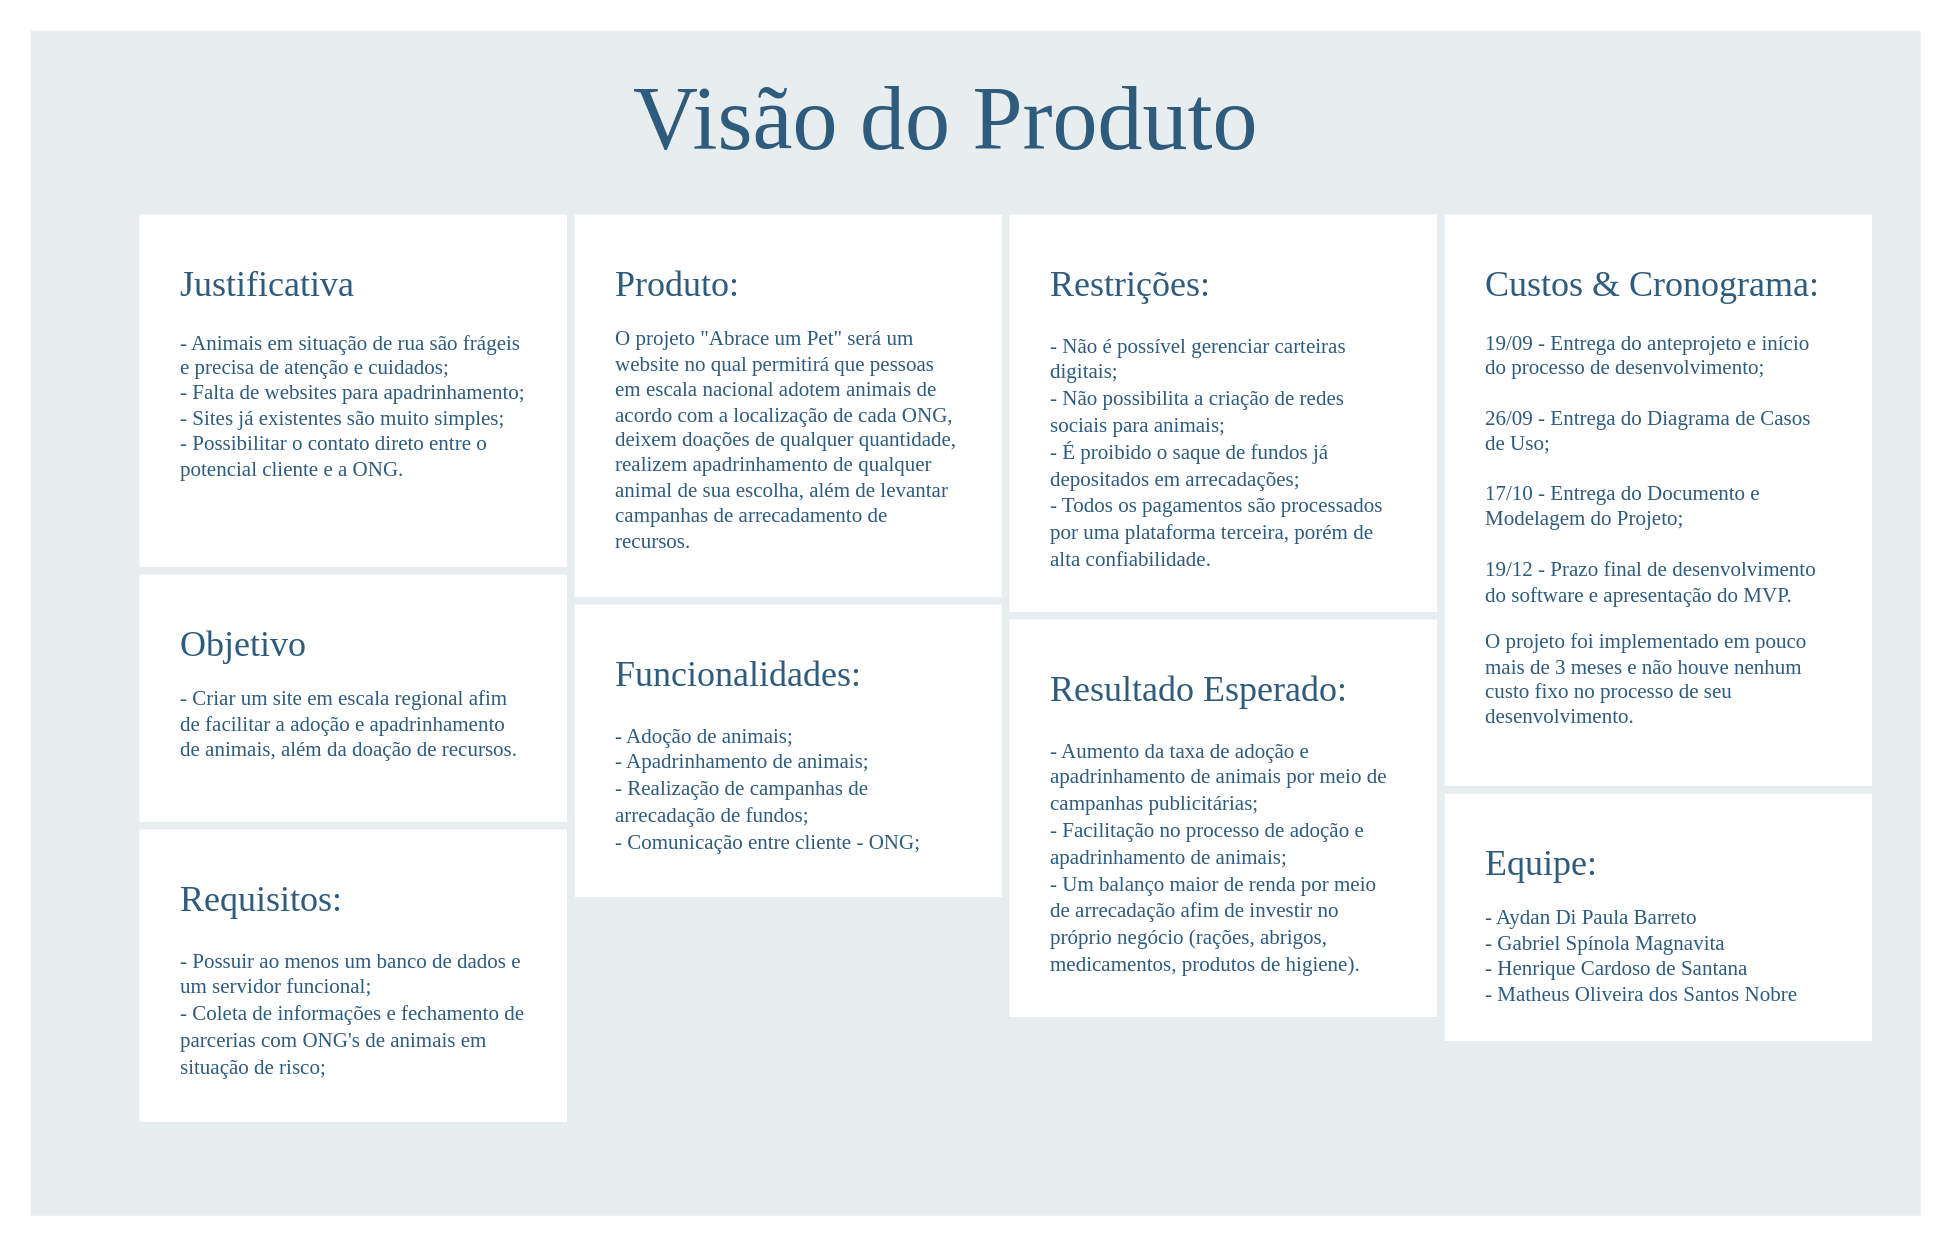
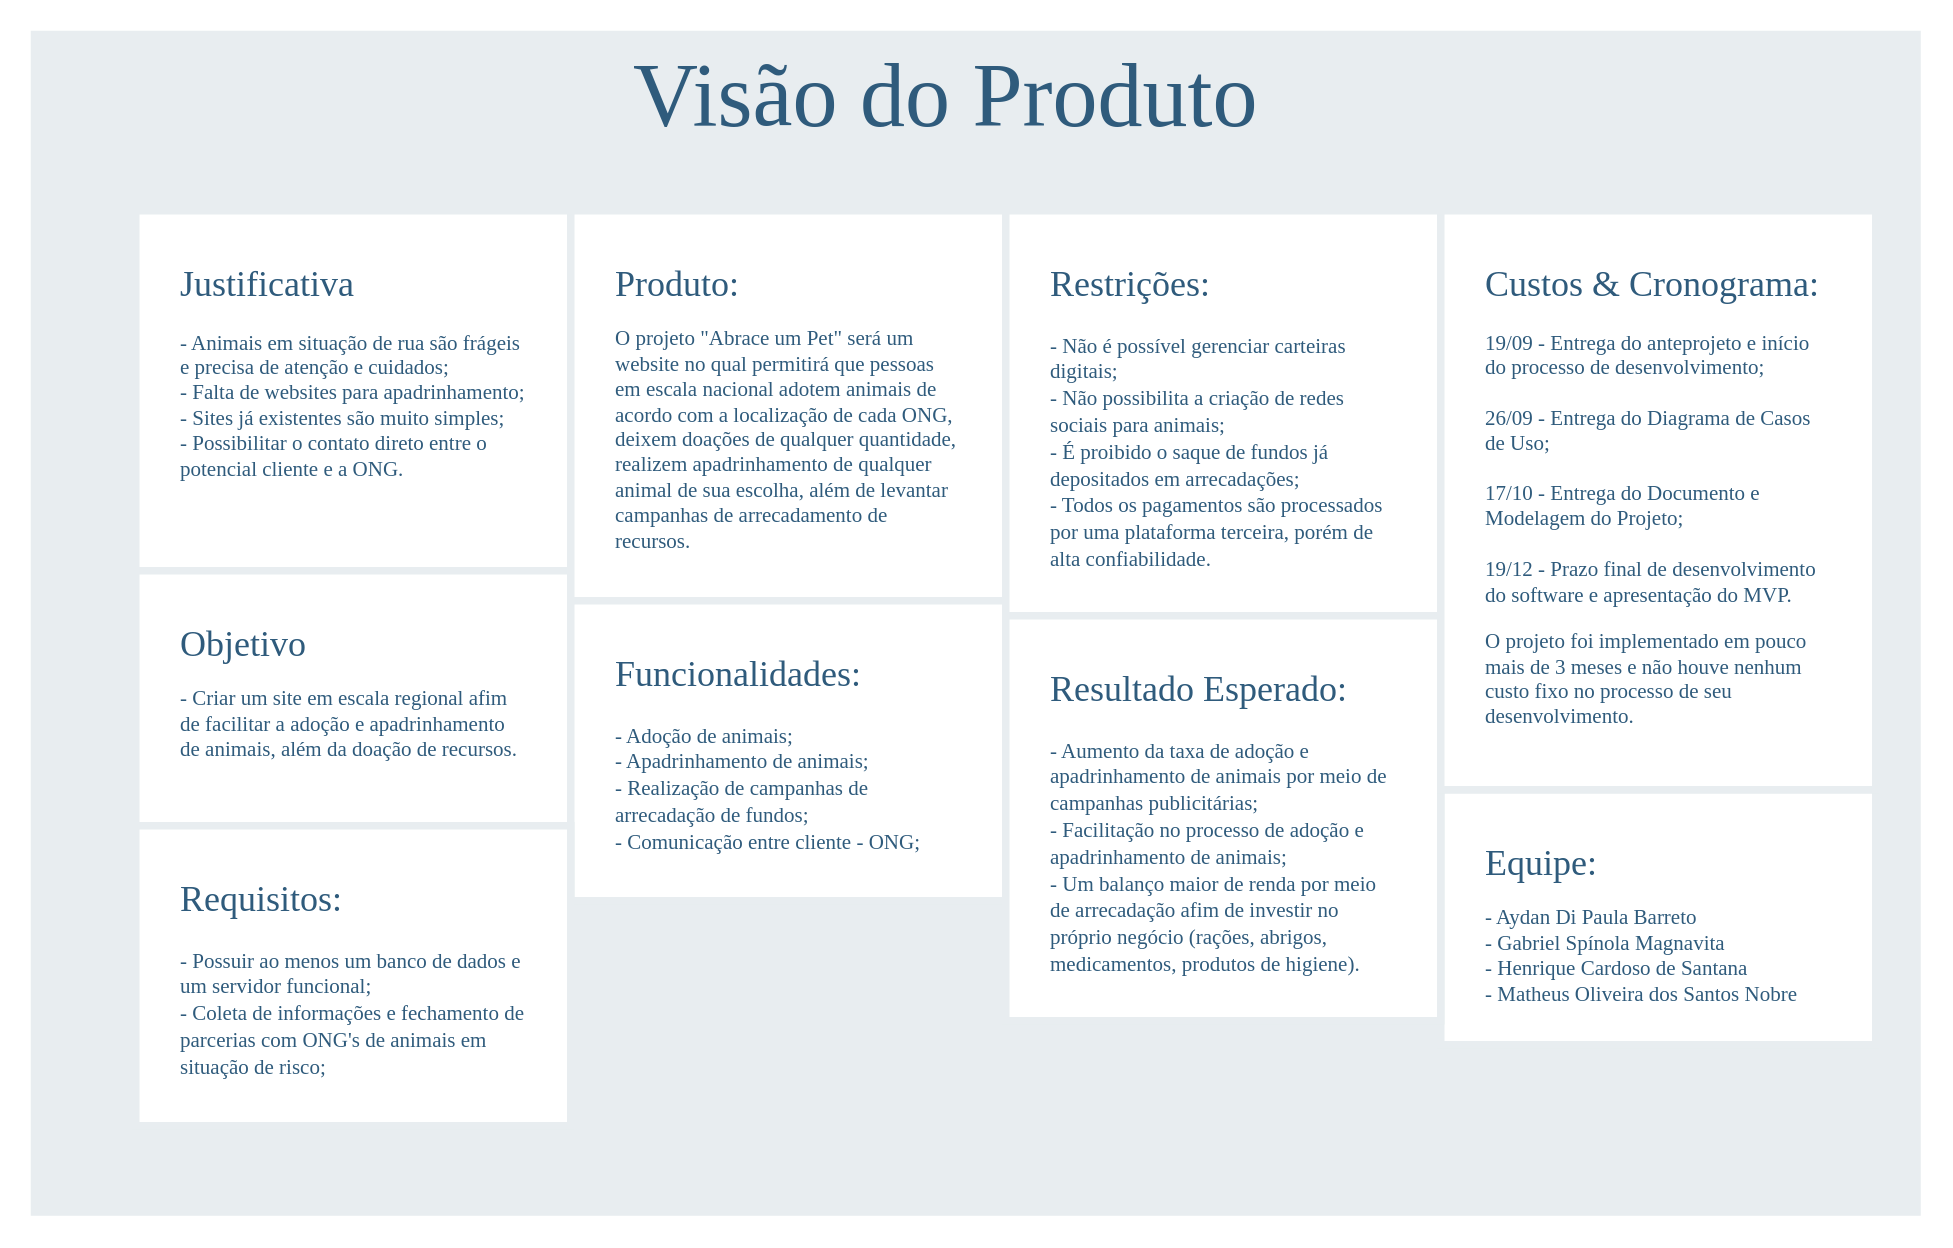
(976, 121) -> (976, 98)
